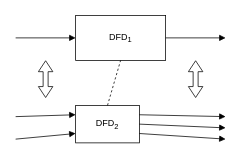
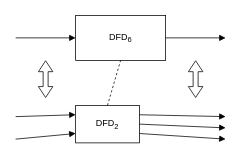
(120, 38) -> (120, 38)
